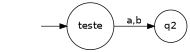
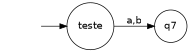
(171, 26) -> (171, 26)
